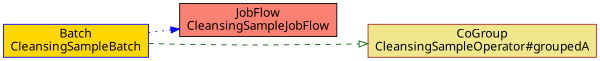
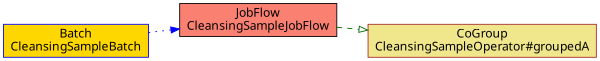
(254, 45) -> (348, 28)
